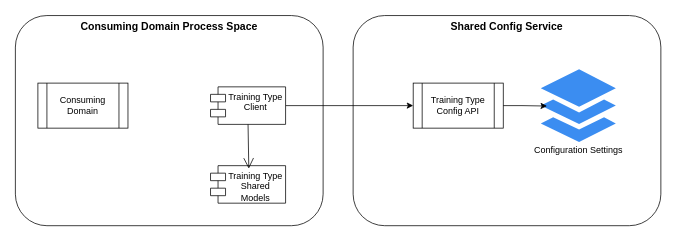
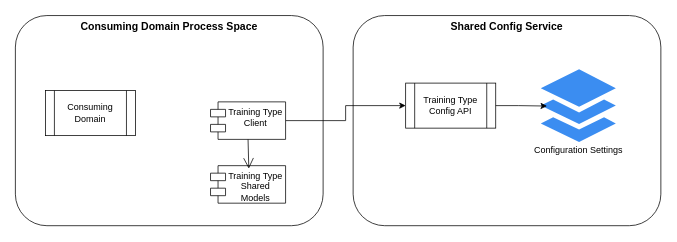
(83, 105) -> (90, 113)
(248, 105) -> (248, 120)
(458, 105) -> (450, 105)
